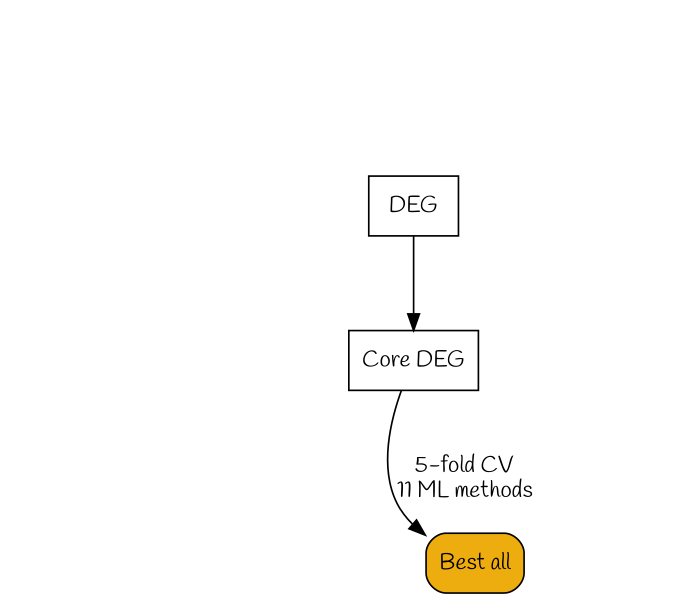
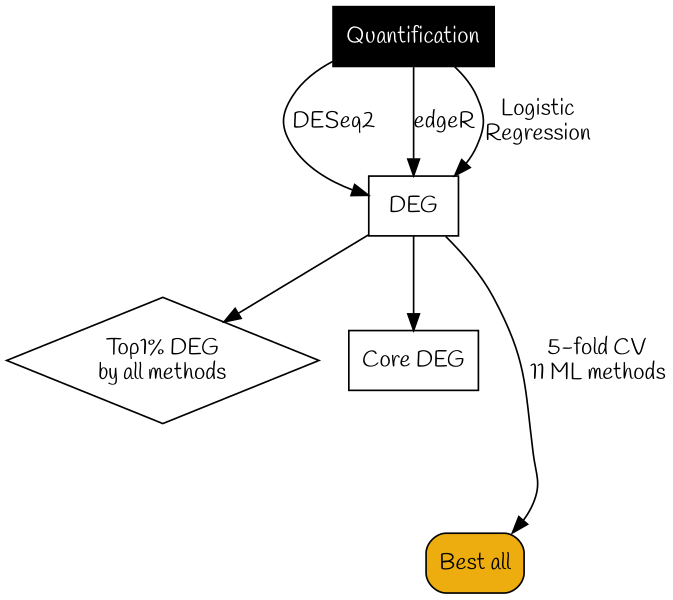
none -> (414, 37)
none -> (163, 360)
(388, 460) -> (522, 369)
